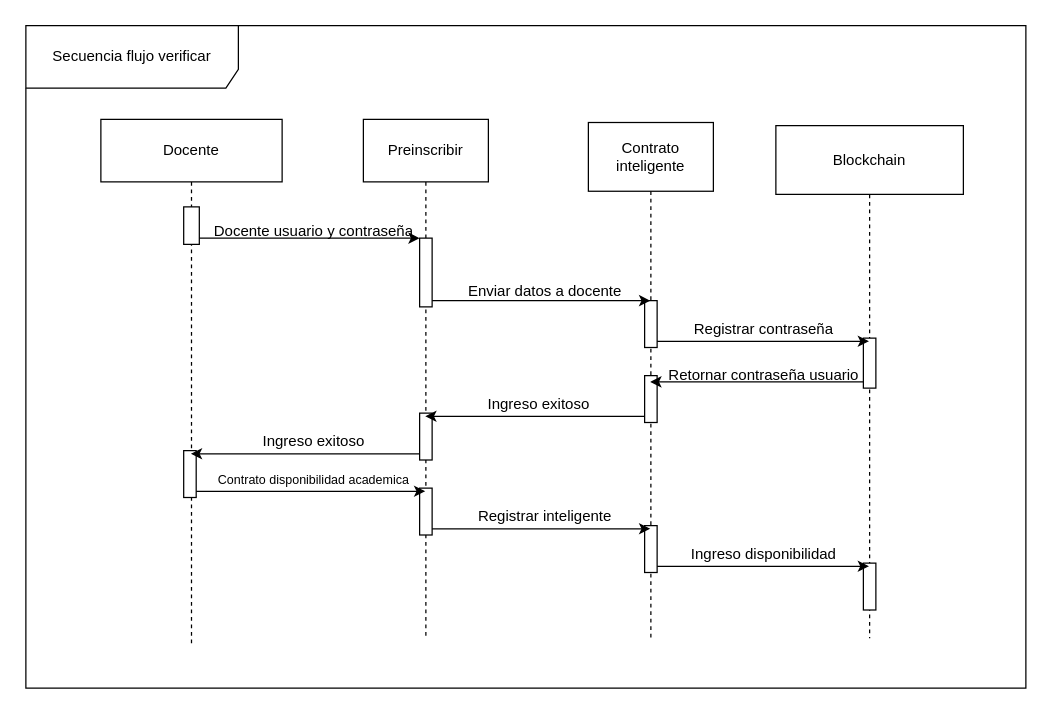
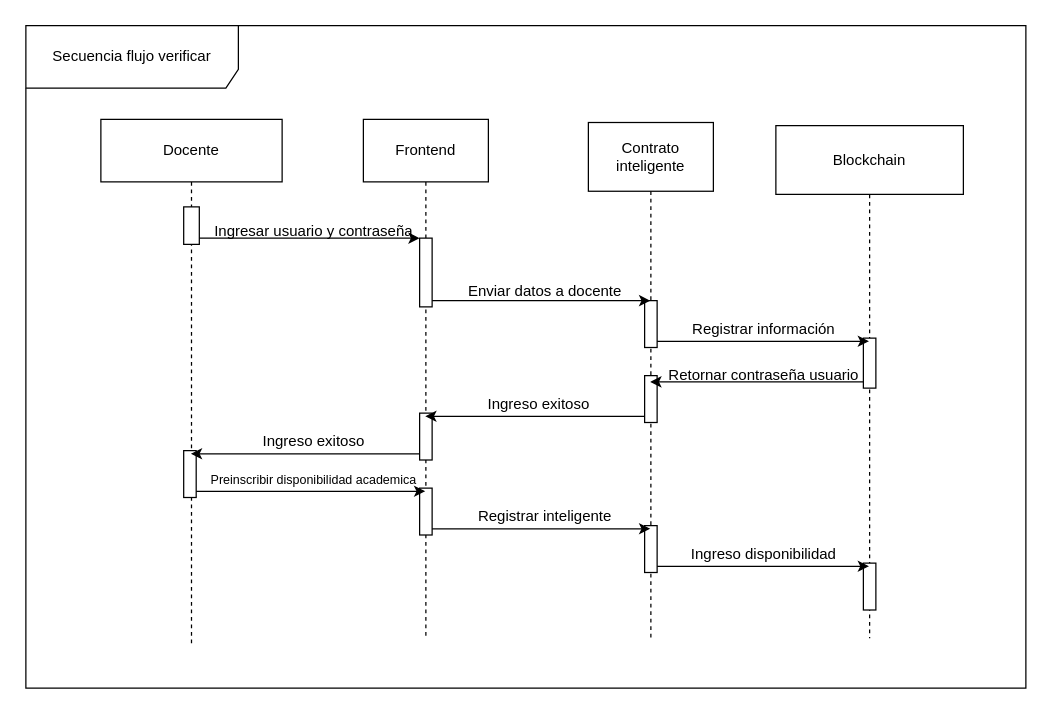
(426, 151) -> (426, 151)
(314, 232) -> (314, 232)
(764, 329) -> (764, 329)
(314, 479) -> (314, 479)
